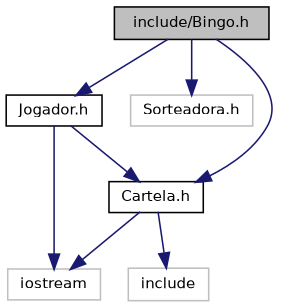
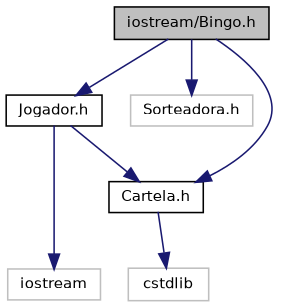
(192, 23) -> (192, 23)
(111, 236) -> none
(168, 284) -> (168, 284)
